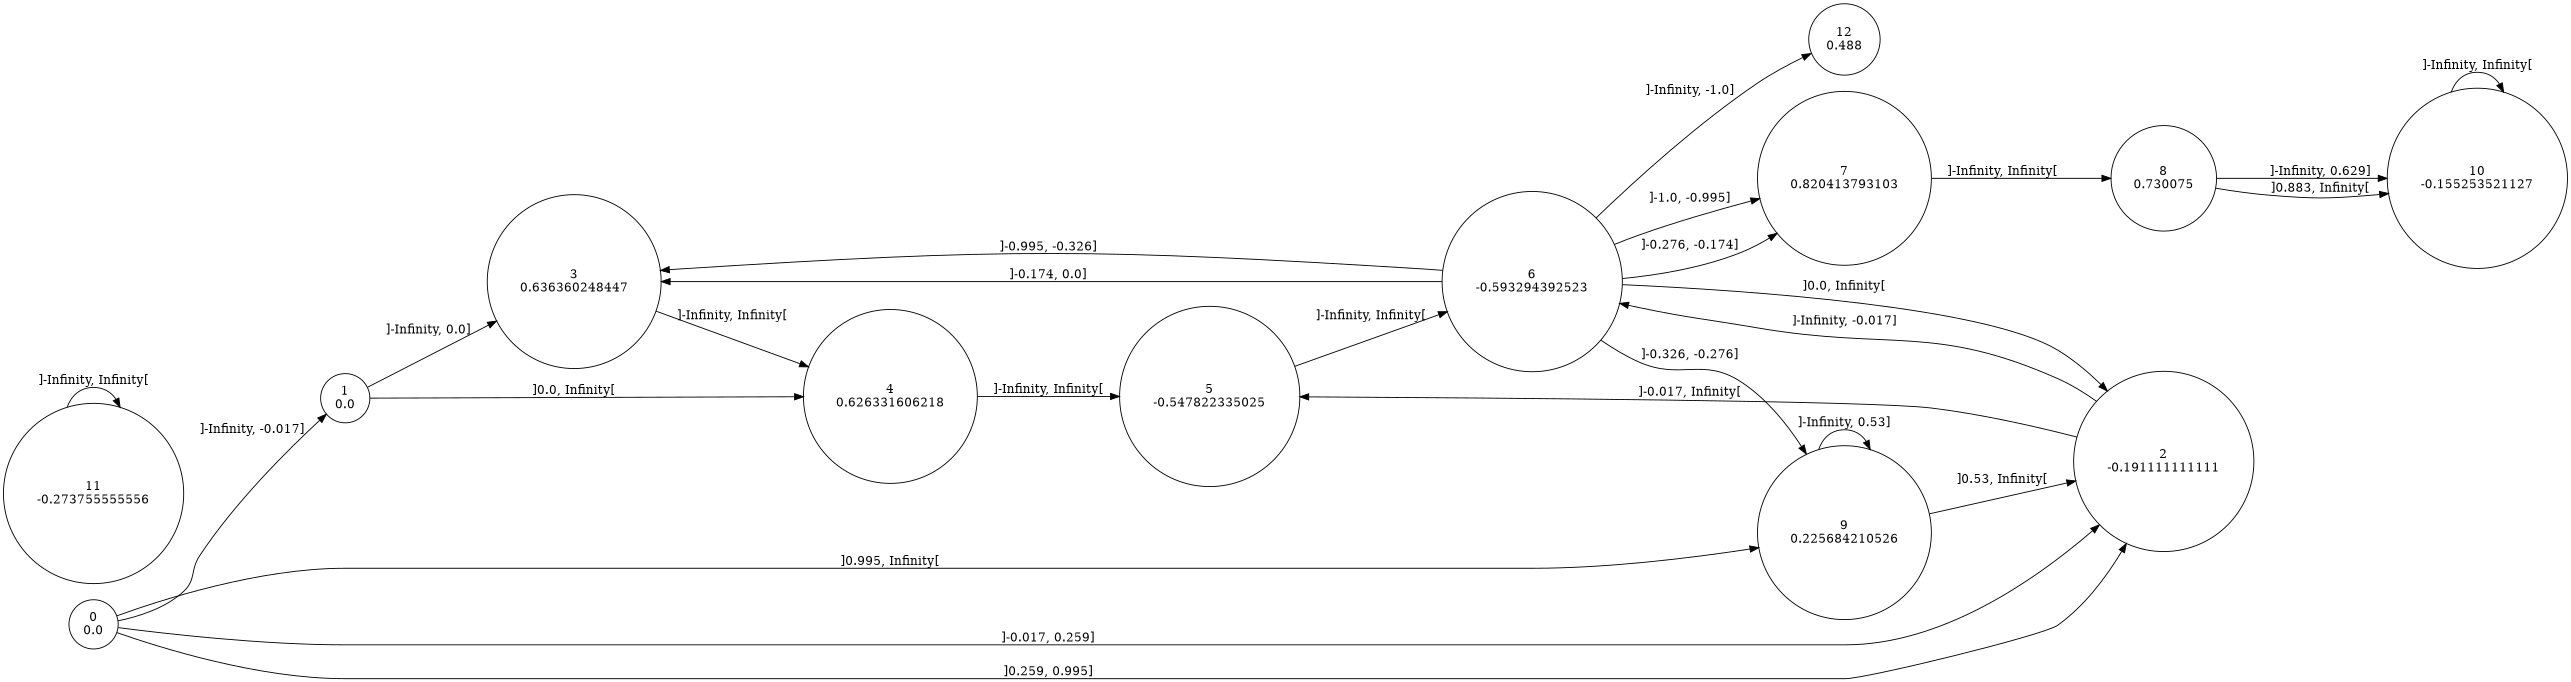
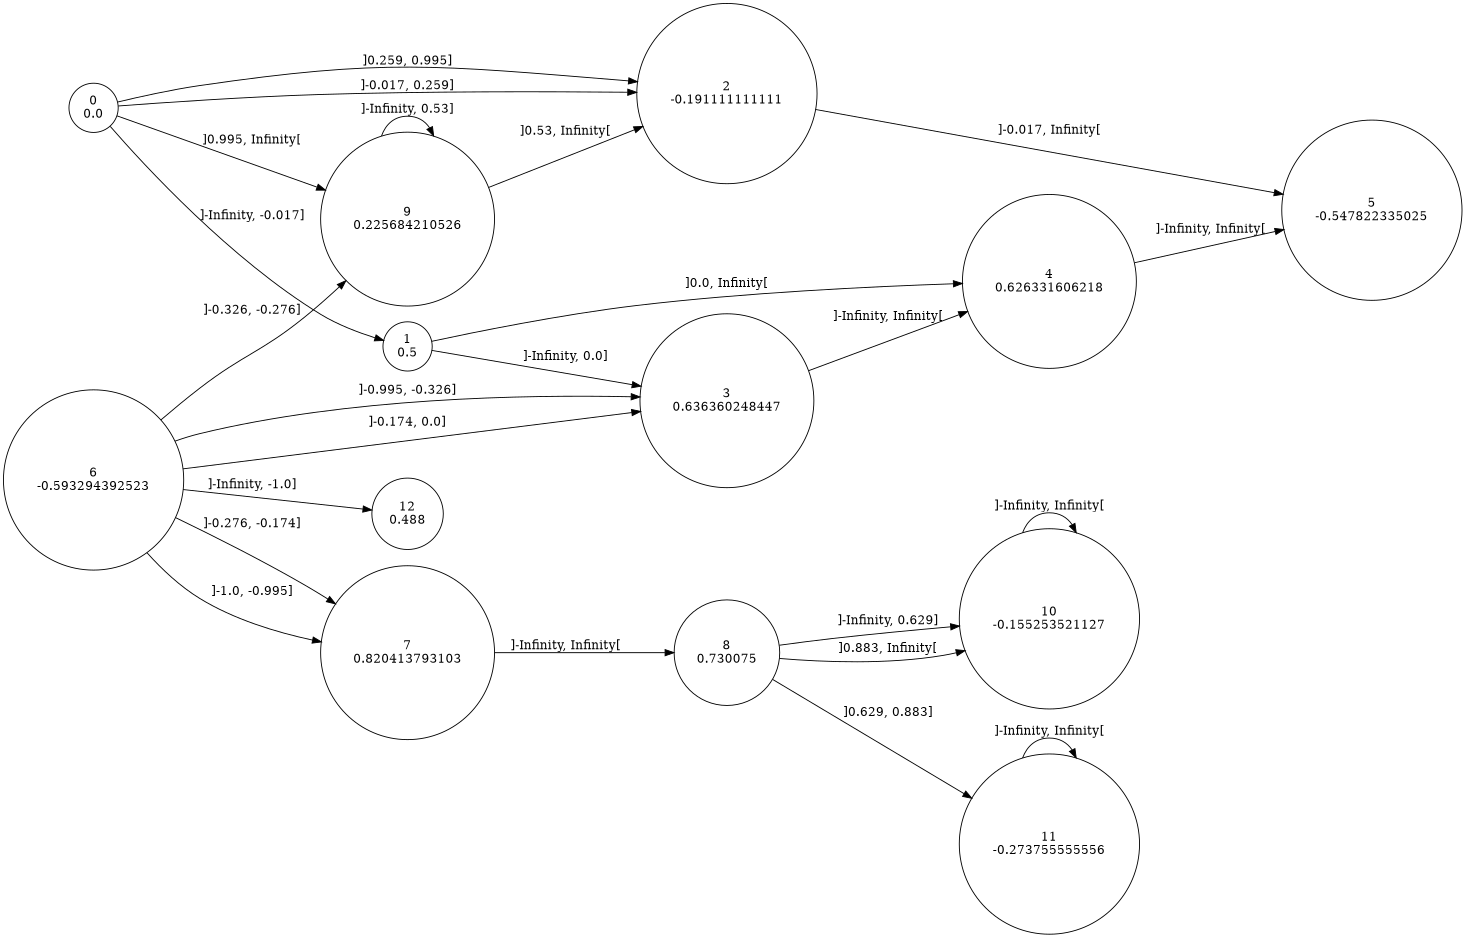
(1871, 305) -> none
(1867, 339) -> none
(1367, 341) -> none
(345, 398) -> (408, 346)
none -> (868, 737)
